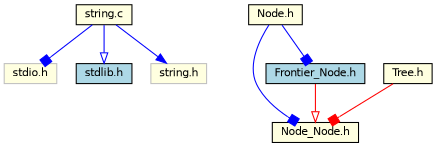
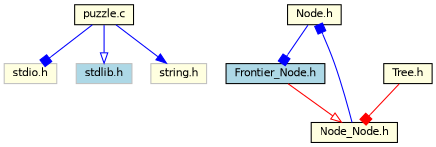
(104, 15) -> (104, 15)
(104, 74) -> (104, 74)
(254, 76) -> (339, 78)
